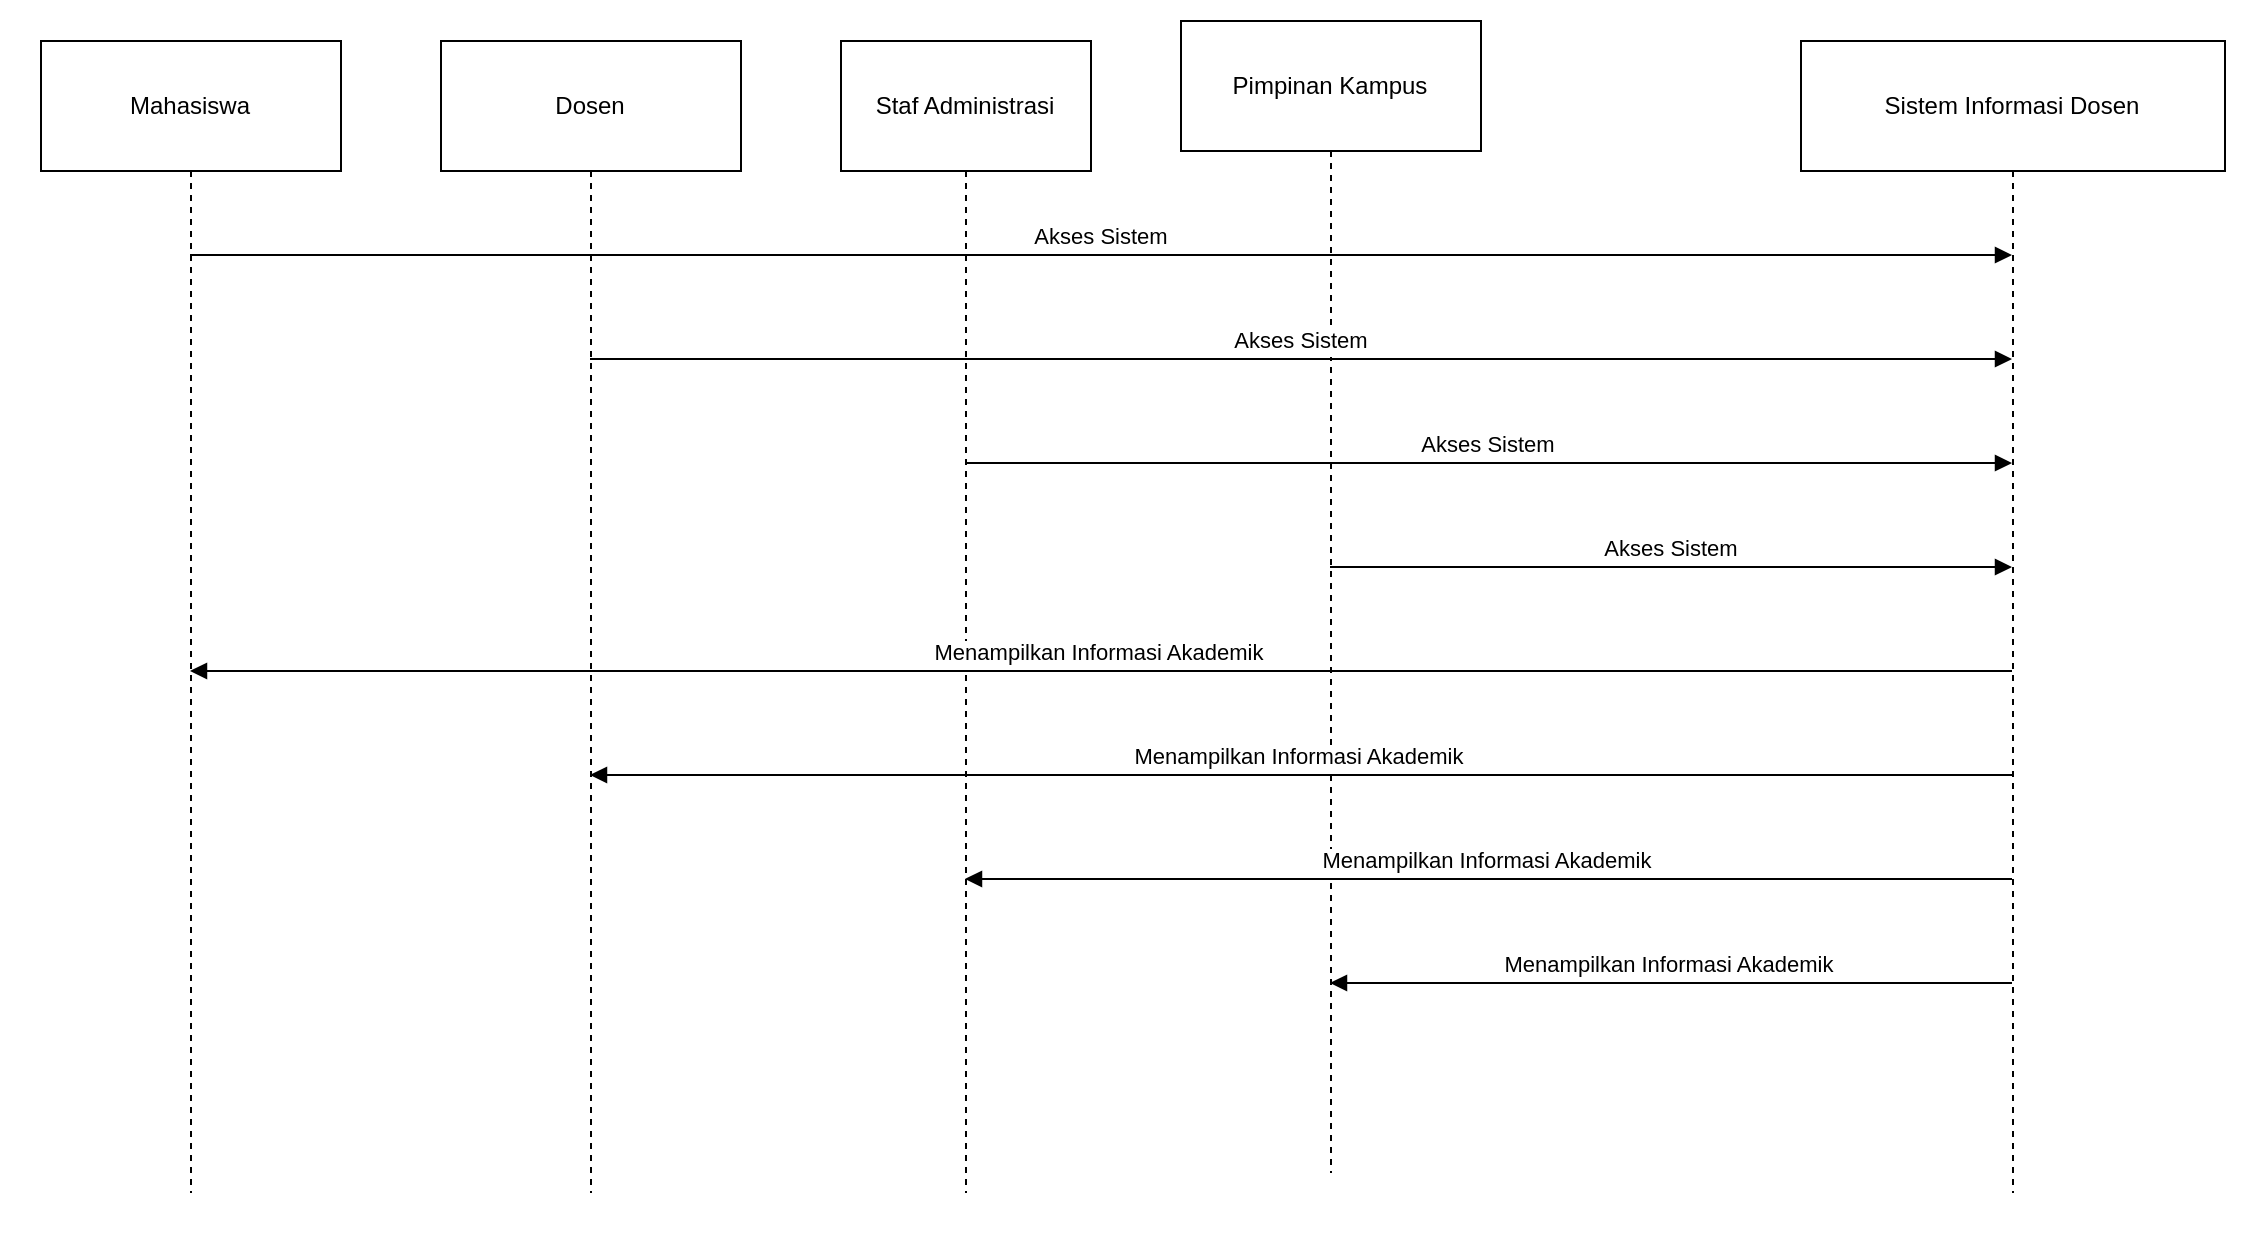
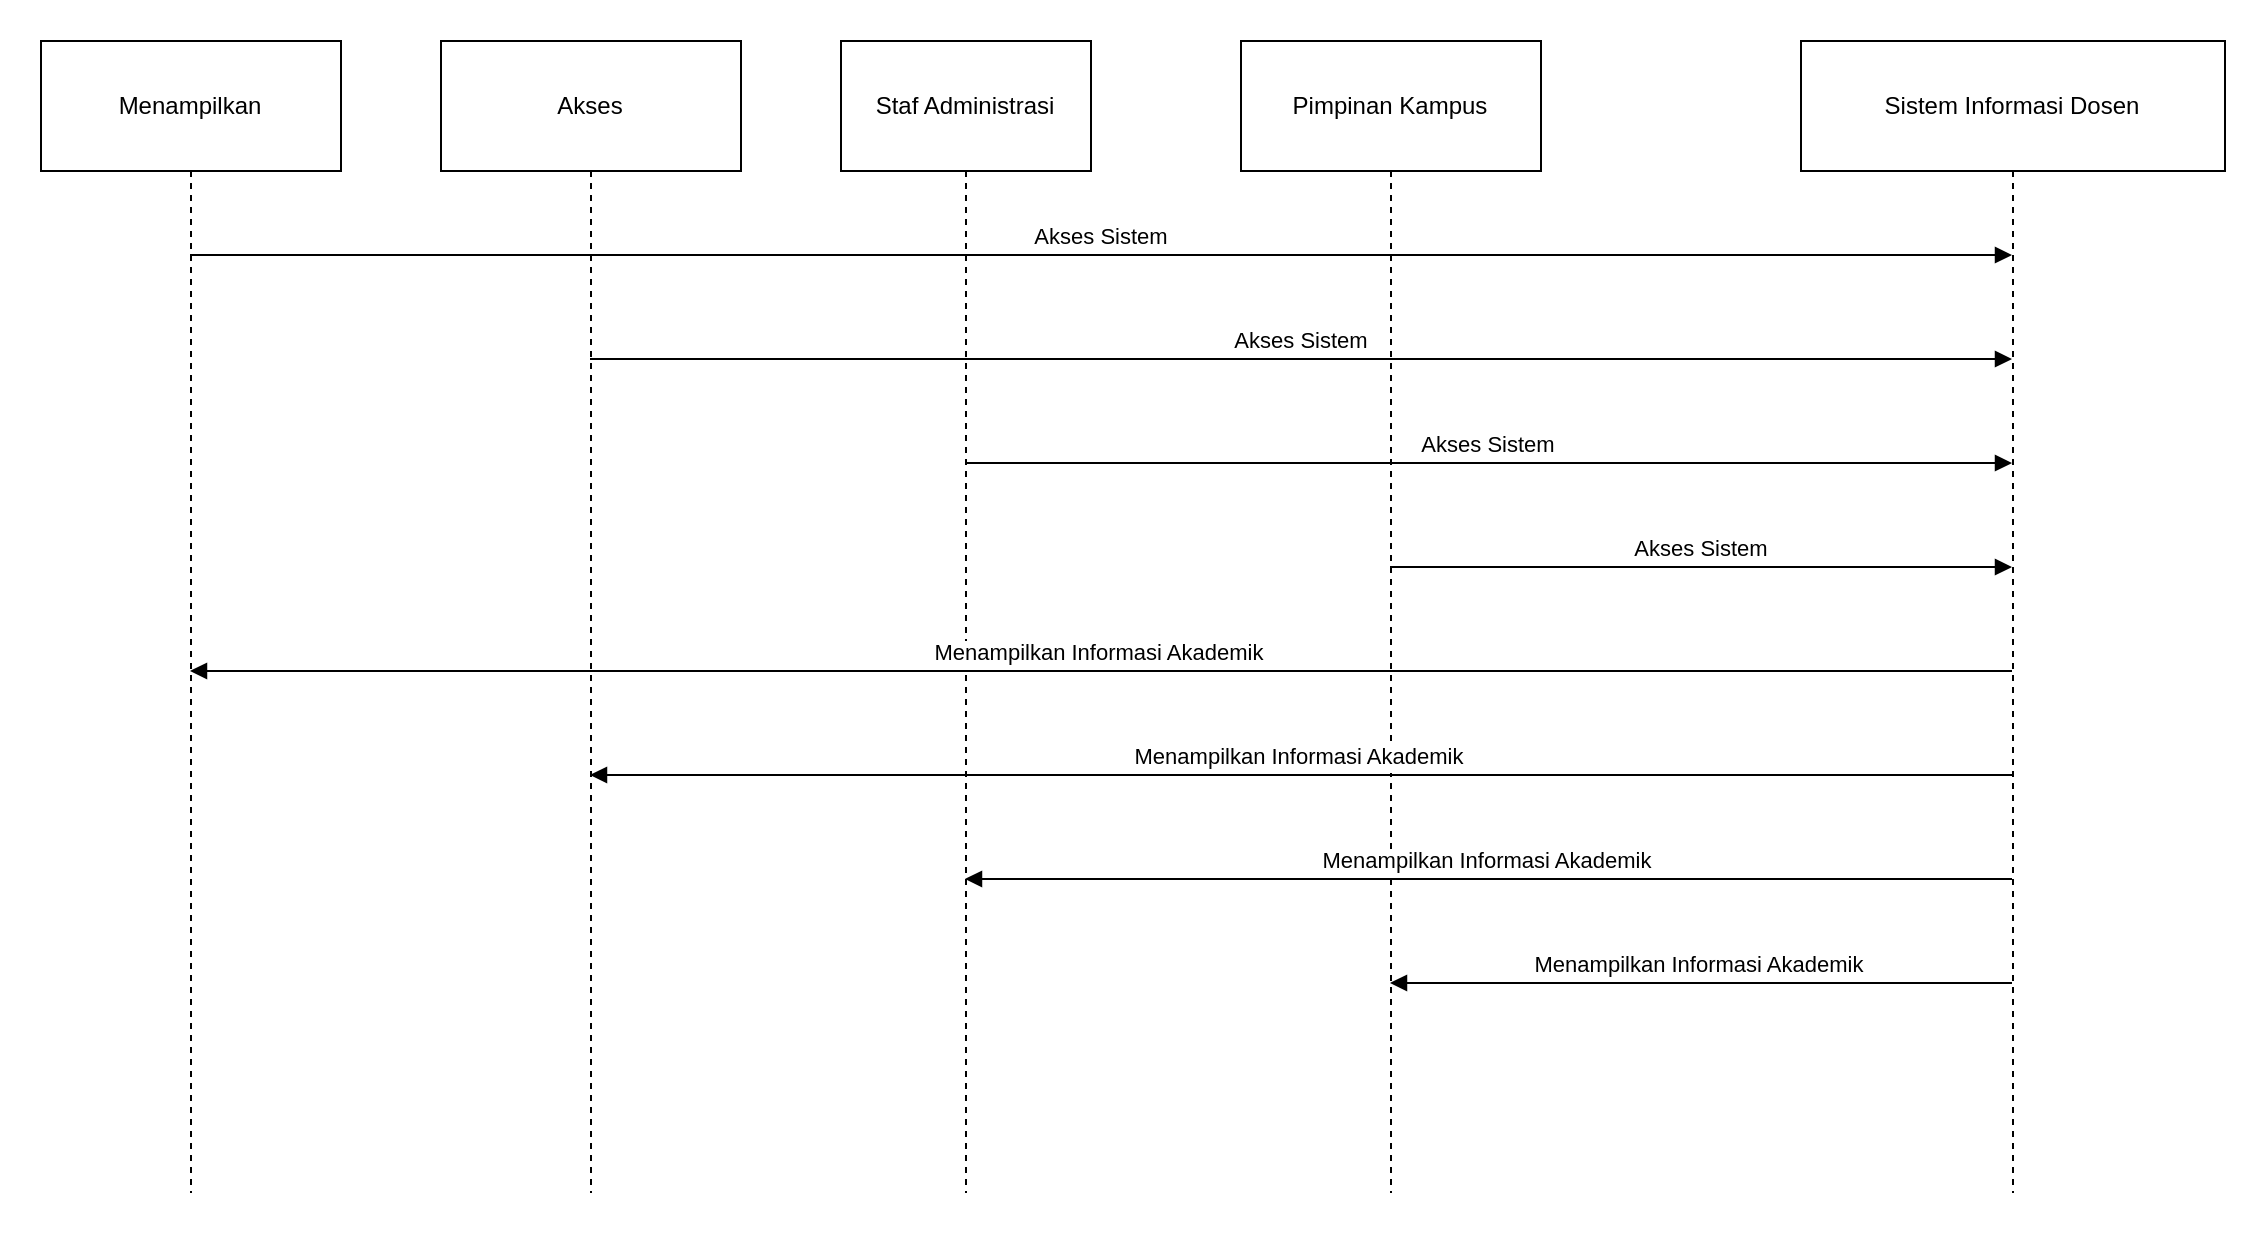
(191, 107) -> (191, 107)
(591, 107) -> (591, 107)
(1331, 597) -> (1391, 617)
